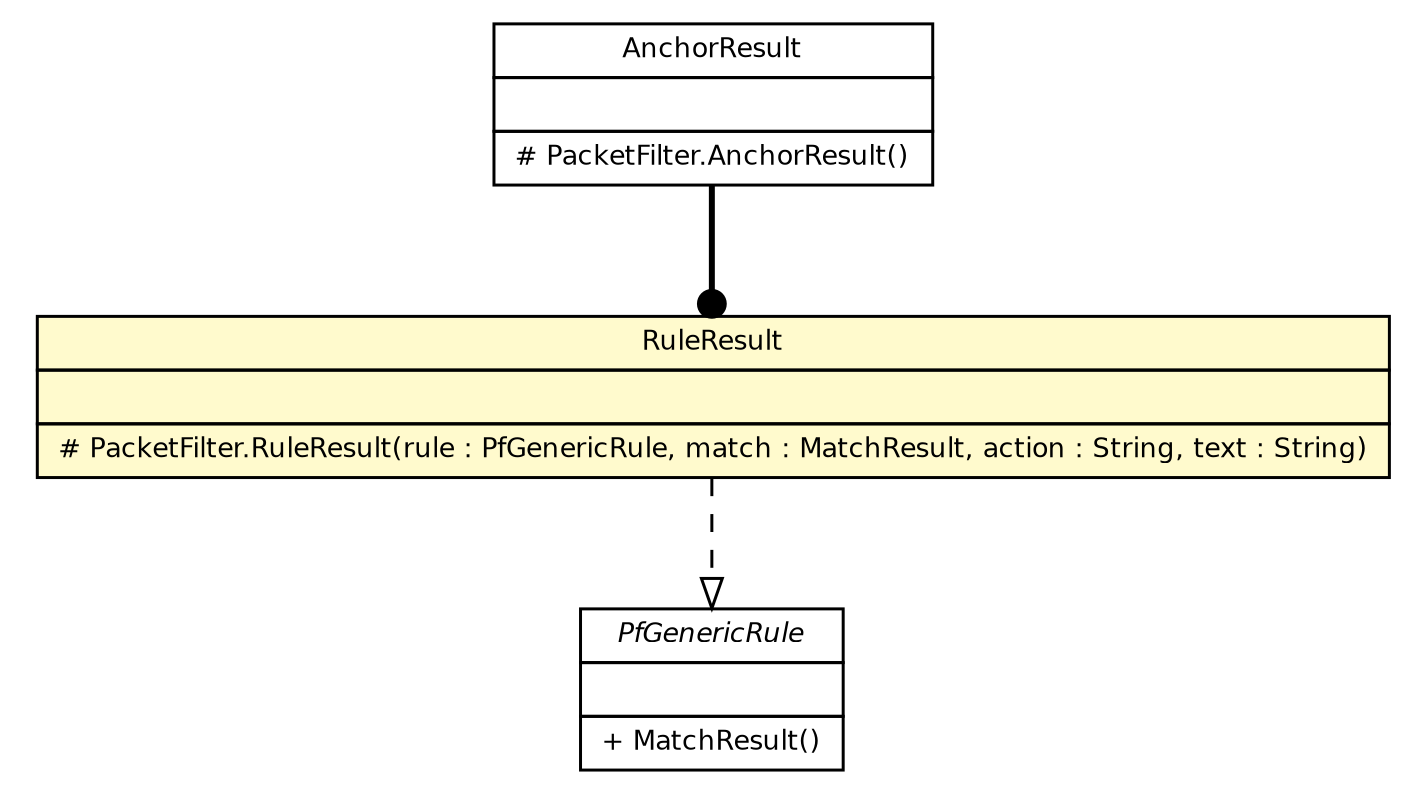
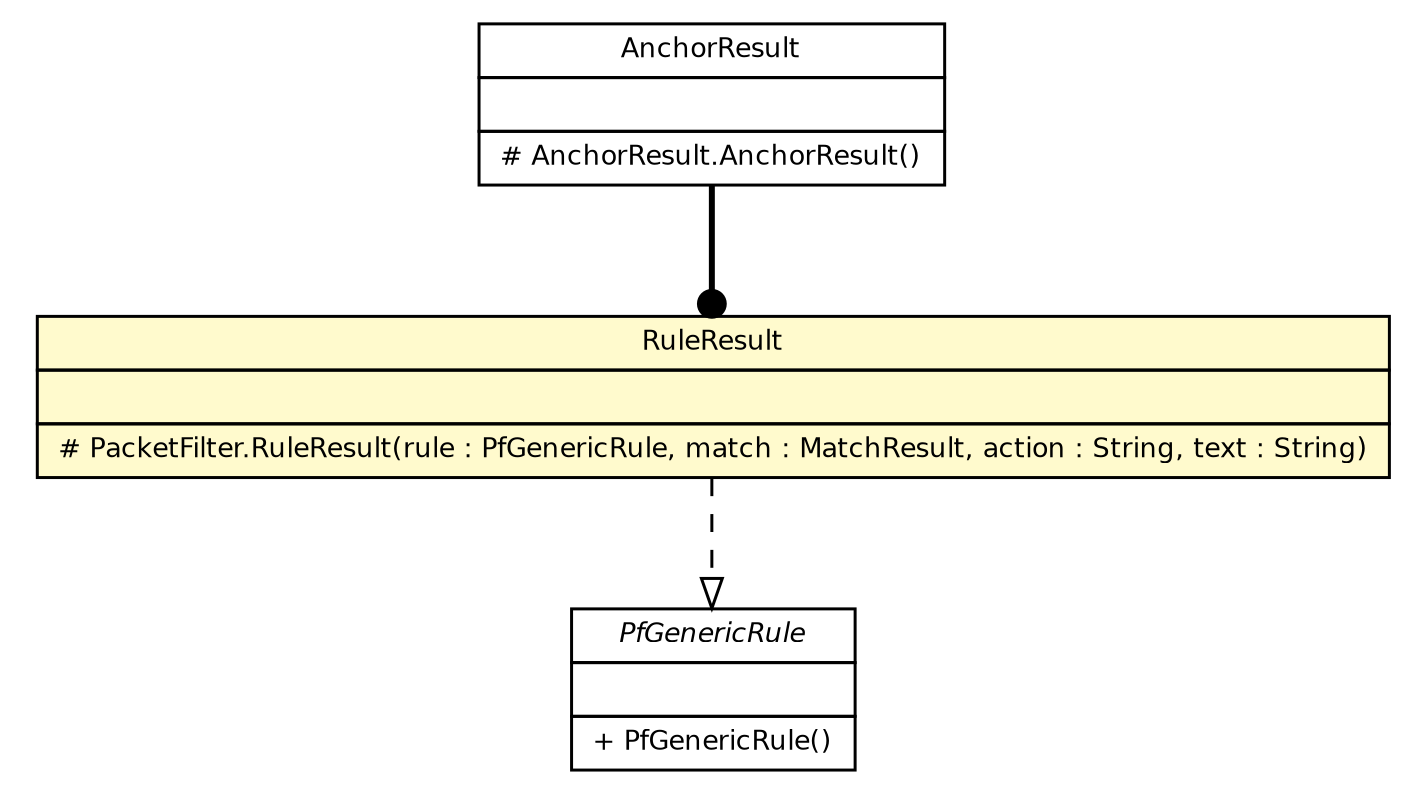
(713, 157) -> (712, 157)
(712, 742) -> (713, 742)
